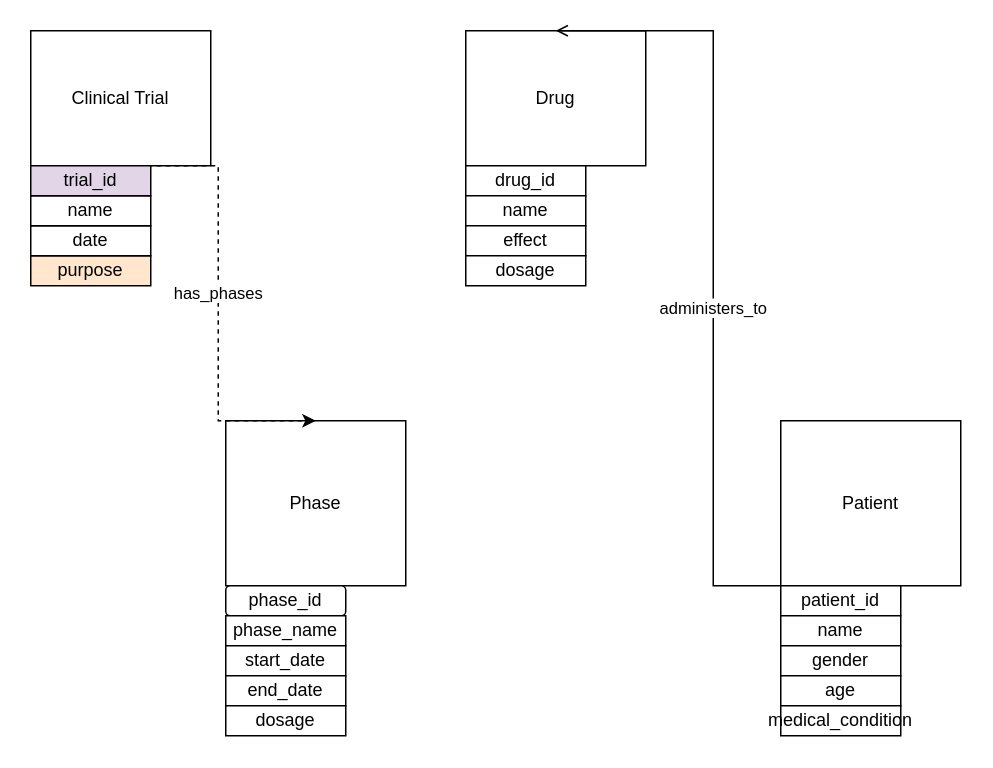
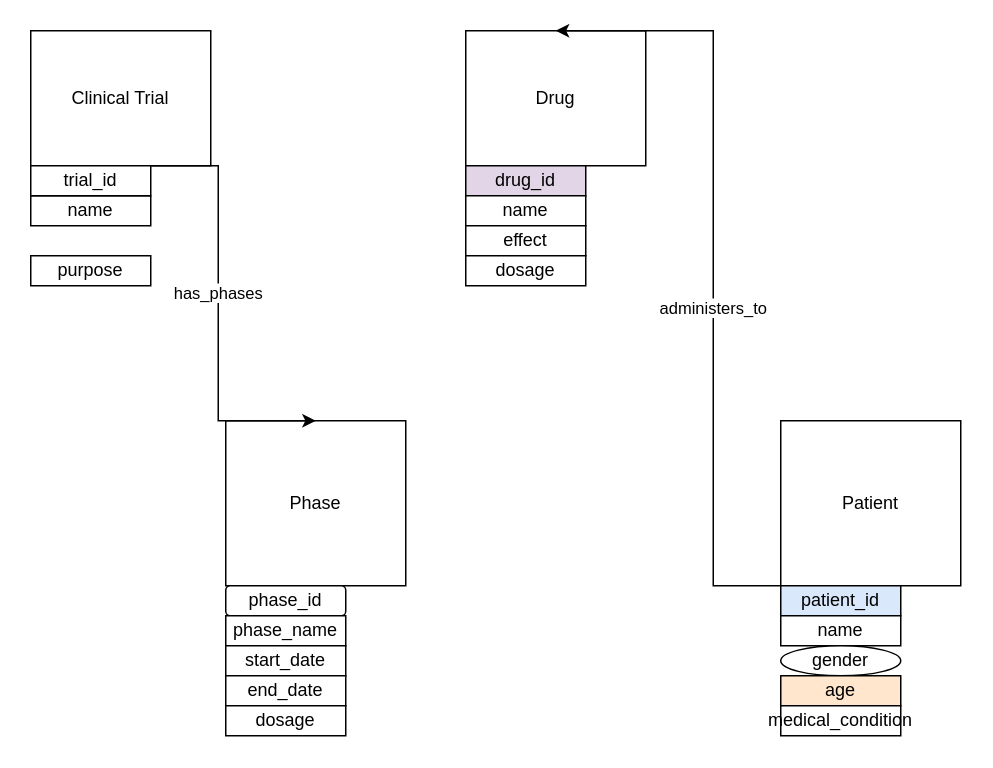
(564, 31) -> (567, 31)
(91, 181) -> (91, 181)
(526, 181) -> (526, 181)
(91, 241) -> none
(91, 271) -> (91, 271)
(218, 366) -> (218, 366)
(841, 601) -> (841, 601)
(841, 661) -> (841, 661)
(841, 691) -> (841, 691)
